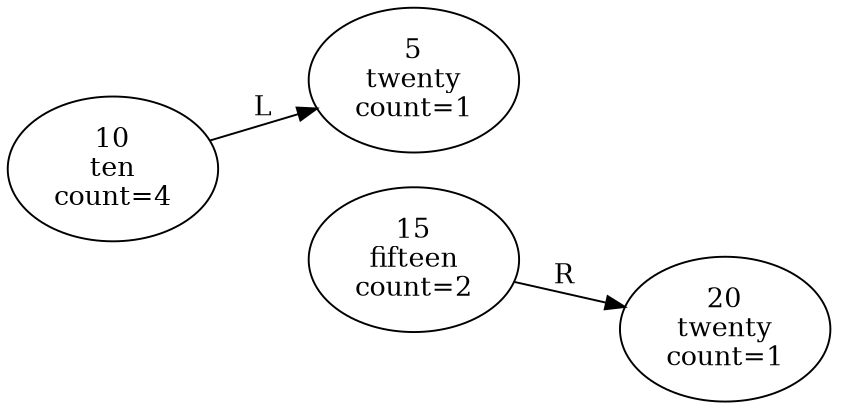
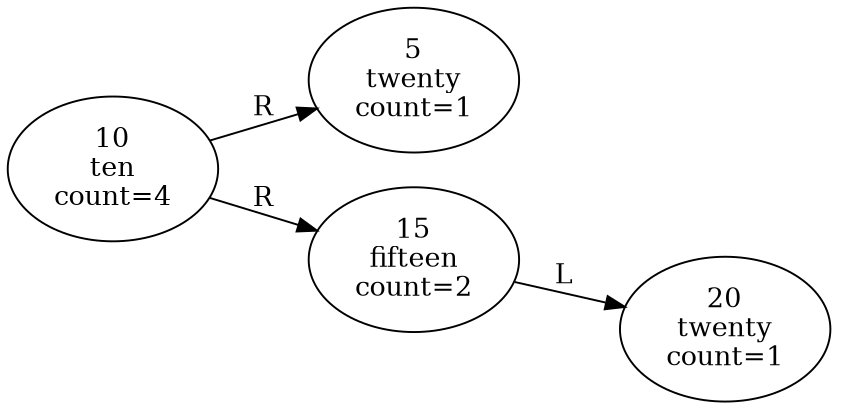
(263, 108) -> (263, 108)
none -> (254, 211)
(564, 276) -> (564, 276)
